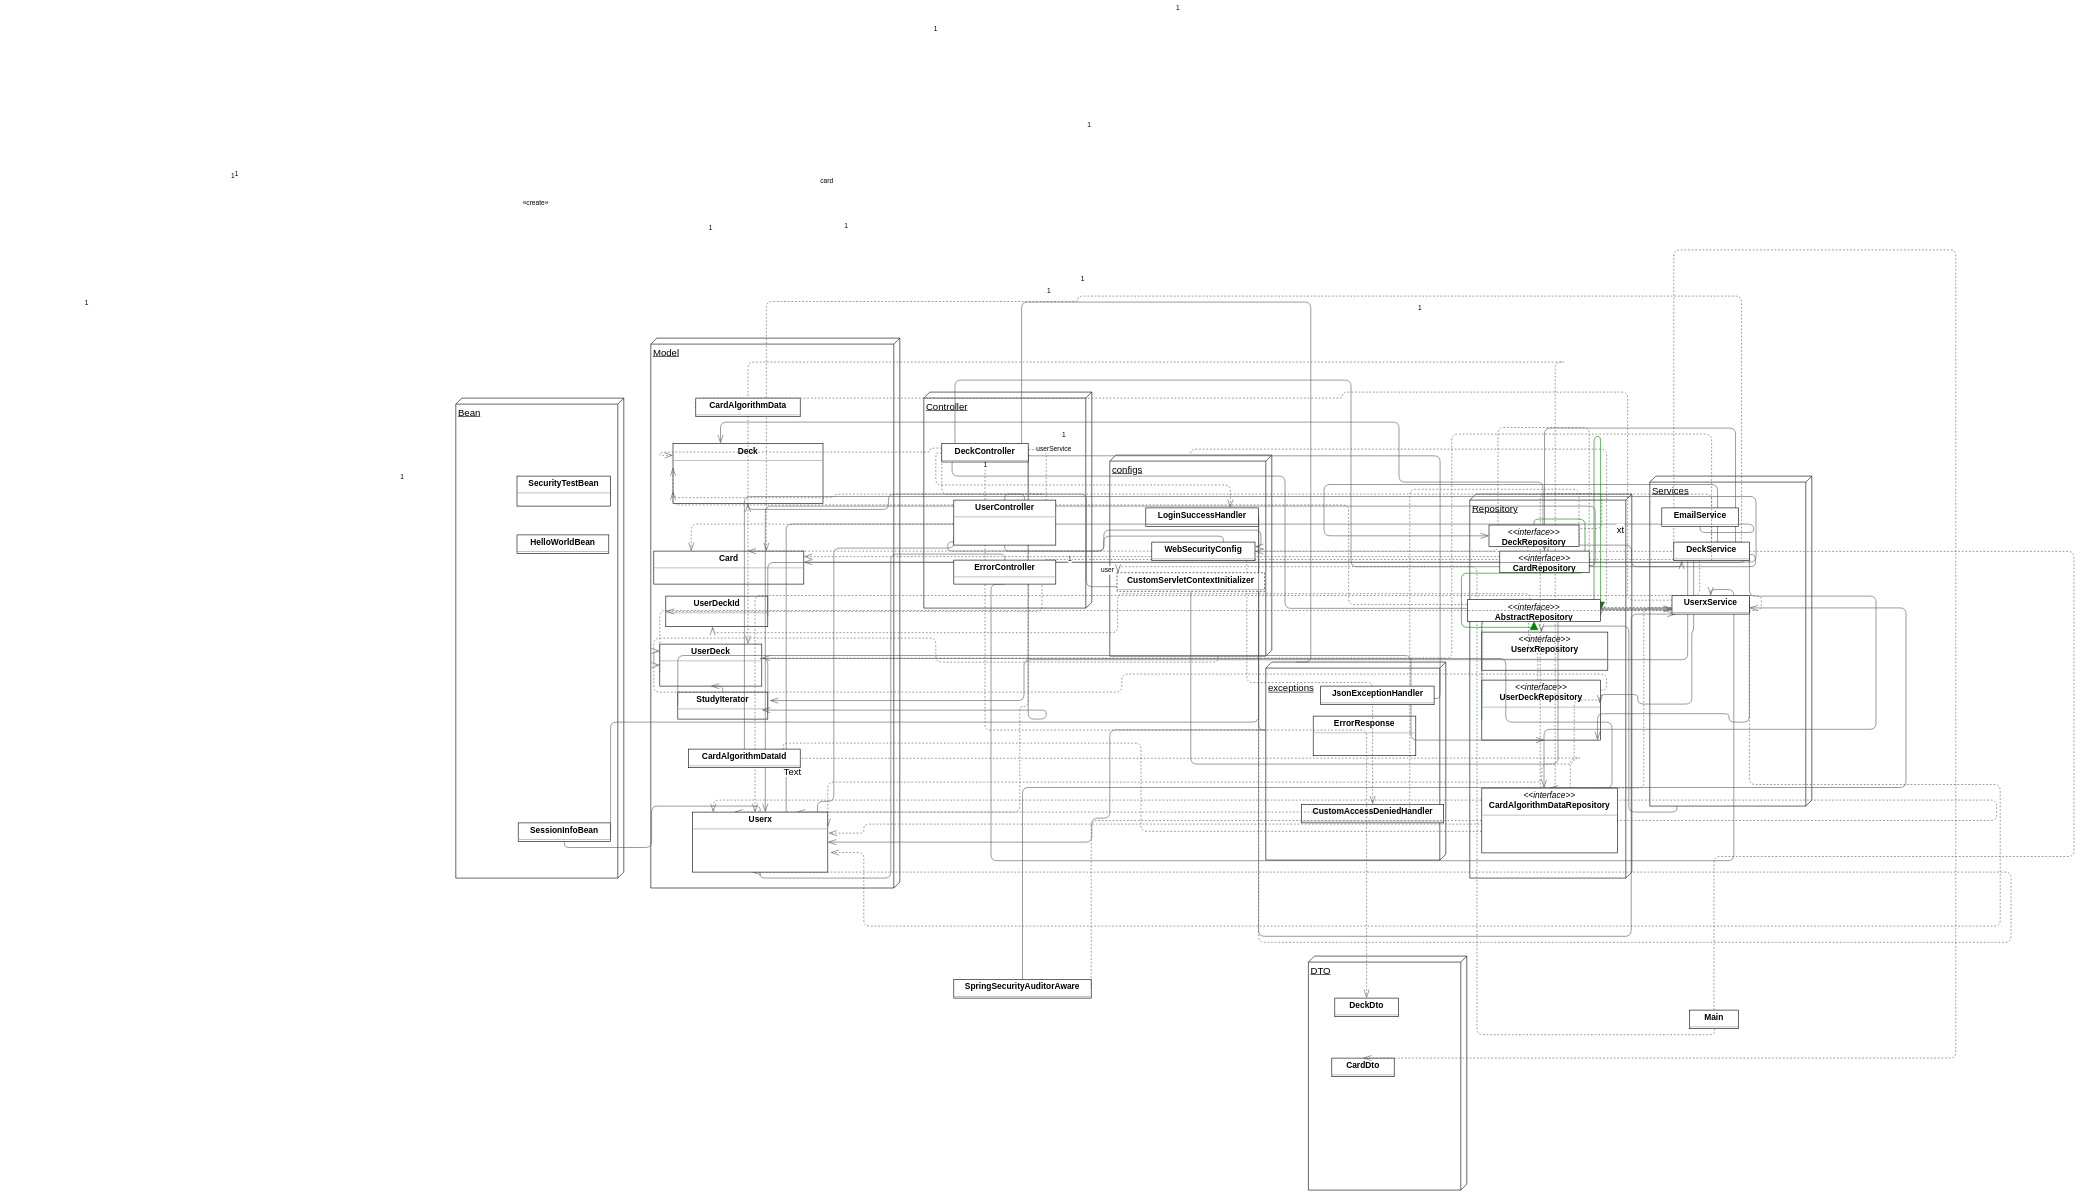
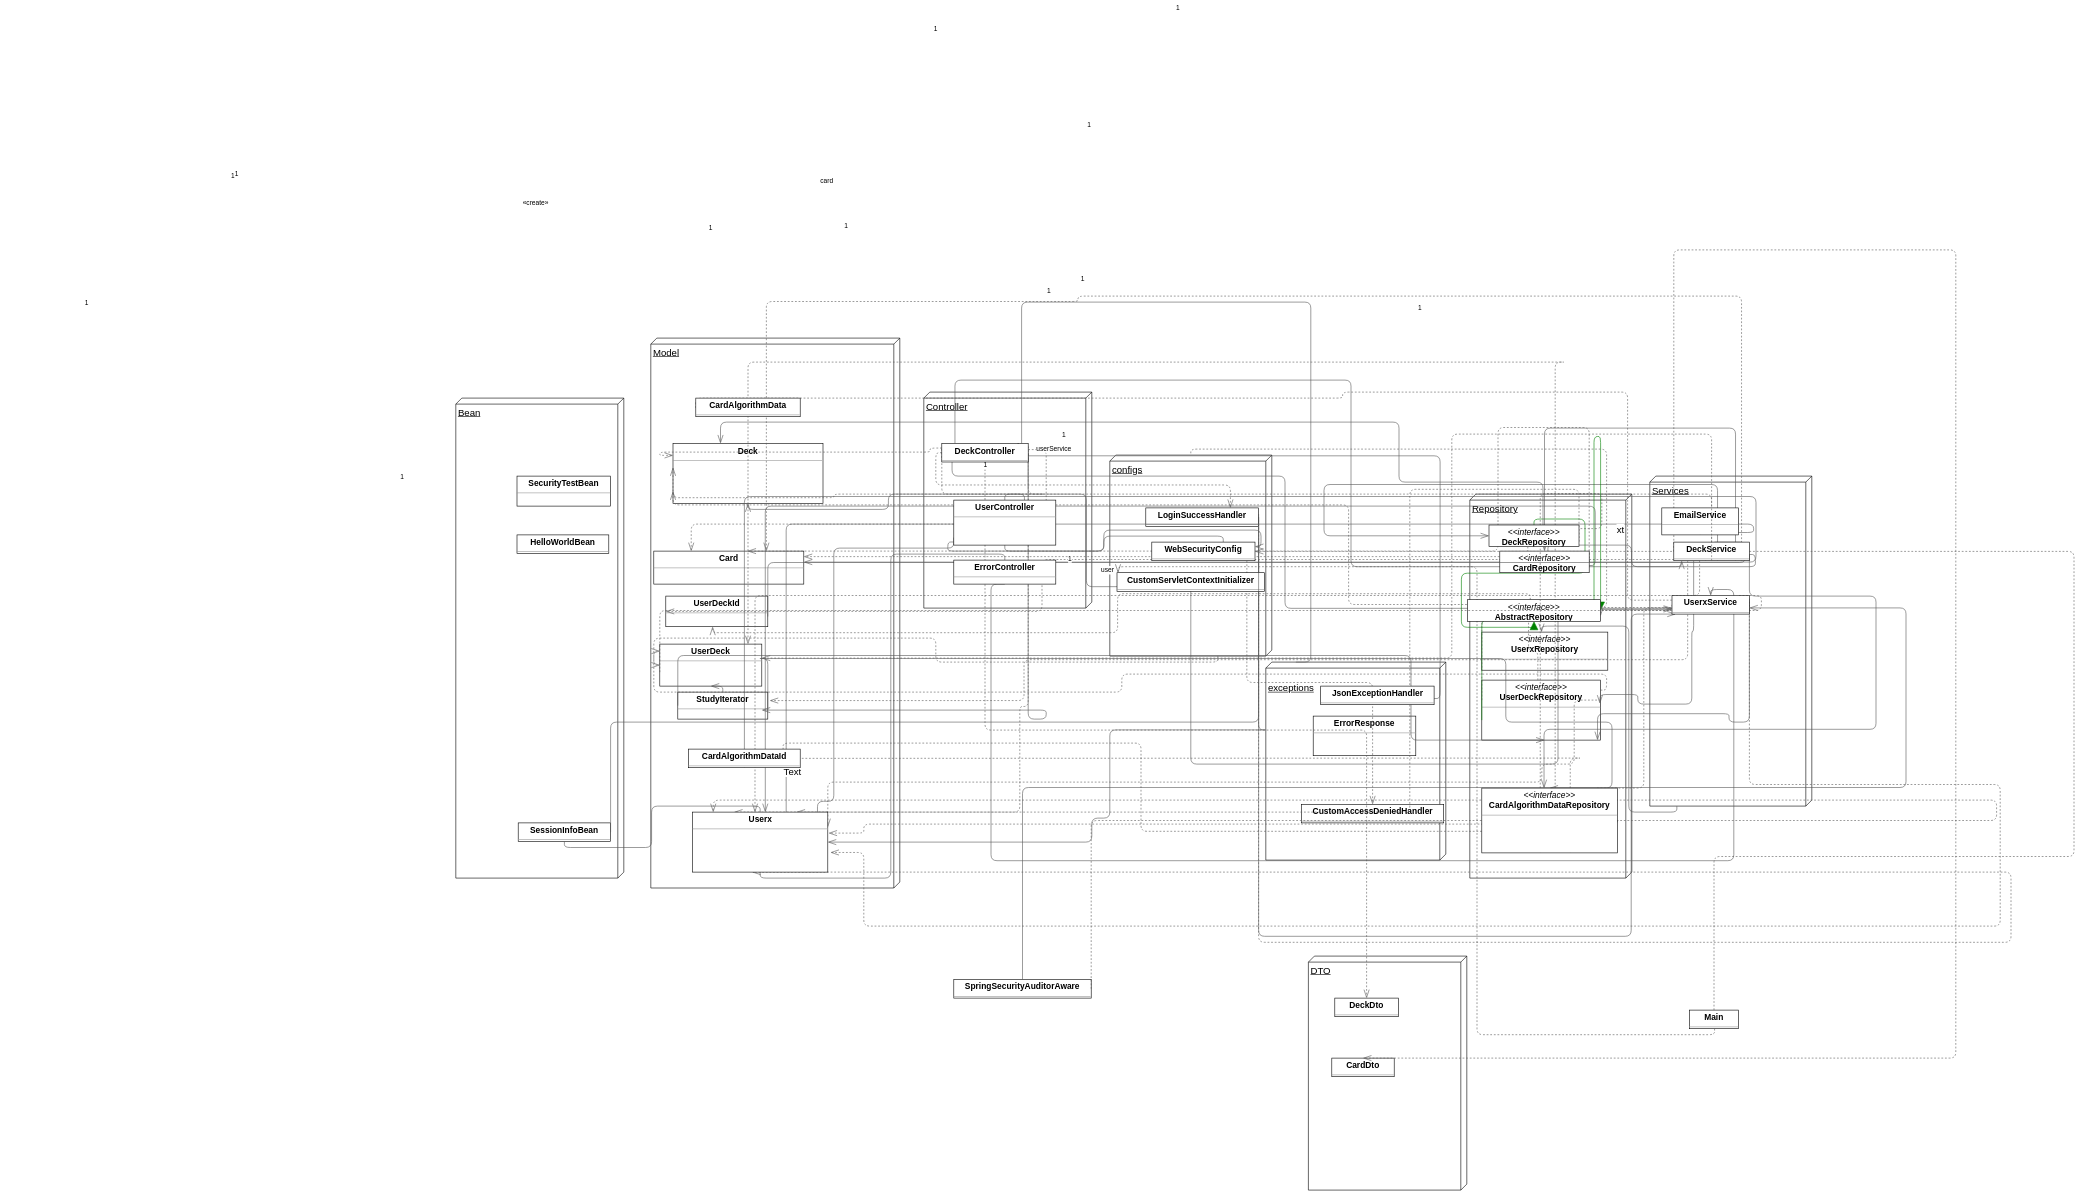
(1700, 517) -> (1700, 521)
(1191, 582) -> (1191, 582)
(1474, 660) -> (1474, 660)
